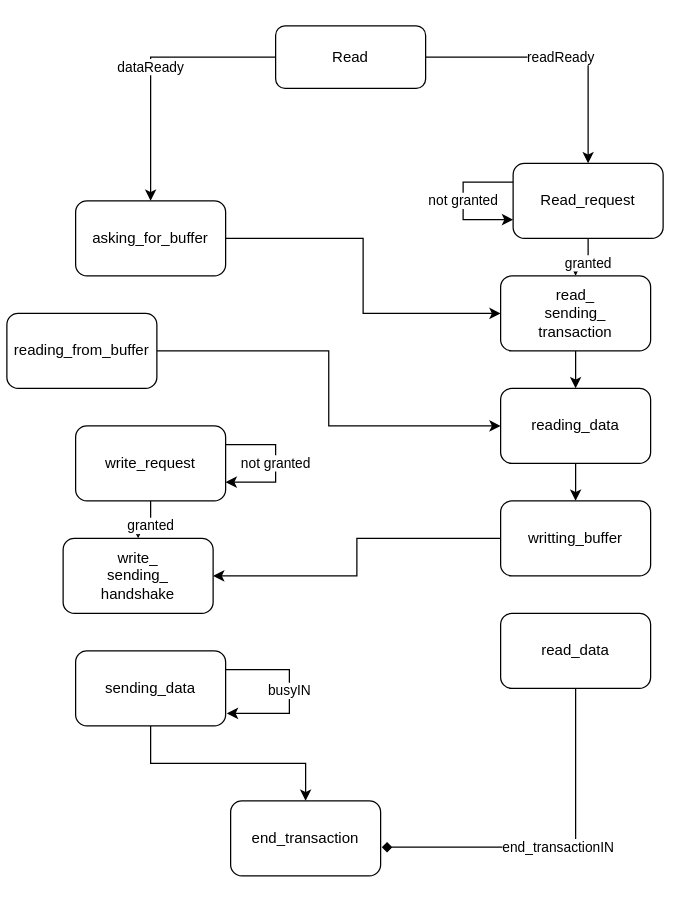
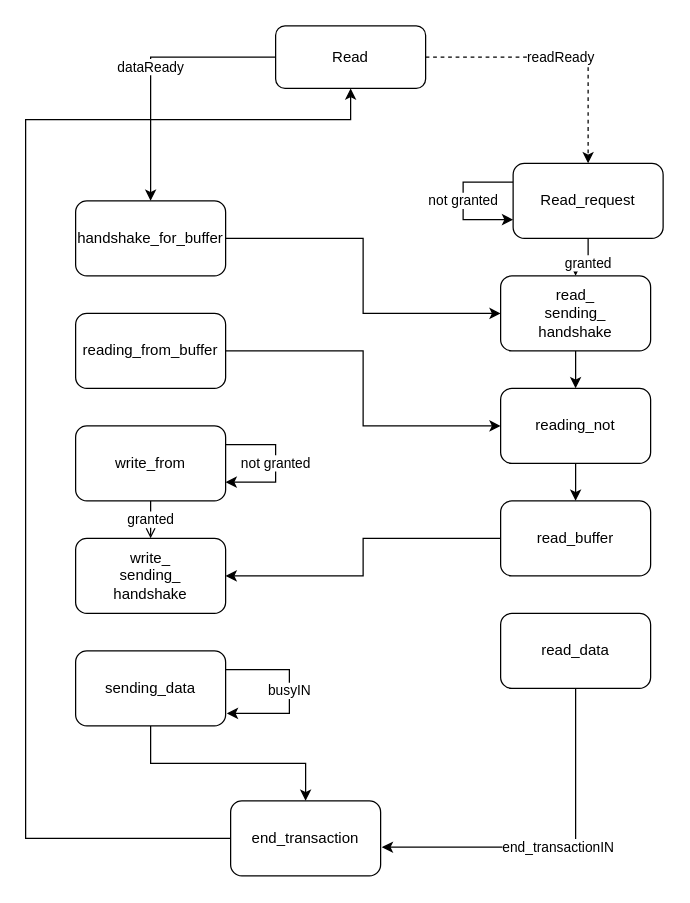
(475, 57) -> (475, 57)
(151, 238) -> (151, 238)
(576, 313) -> (576, 313)
(82, 351) -> (151, 351)
none -> (26, 408)
(576, 426) -> (576, 426)
(151, 463) -> (151, 463)
(576, 538) -> (576, 538)
(138, 576) -> (151, 576)
(392, 847) -> (392, 847)
